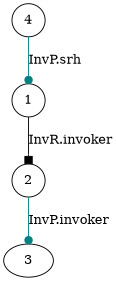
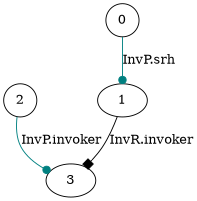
(29, 20) -> (122, 20)
(29, 100) -> (122, 100)
(29, 136) -> (107, 140)
